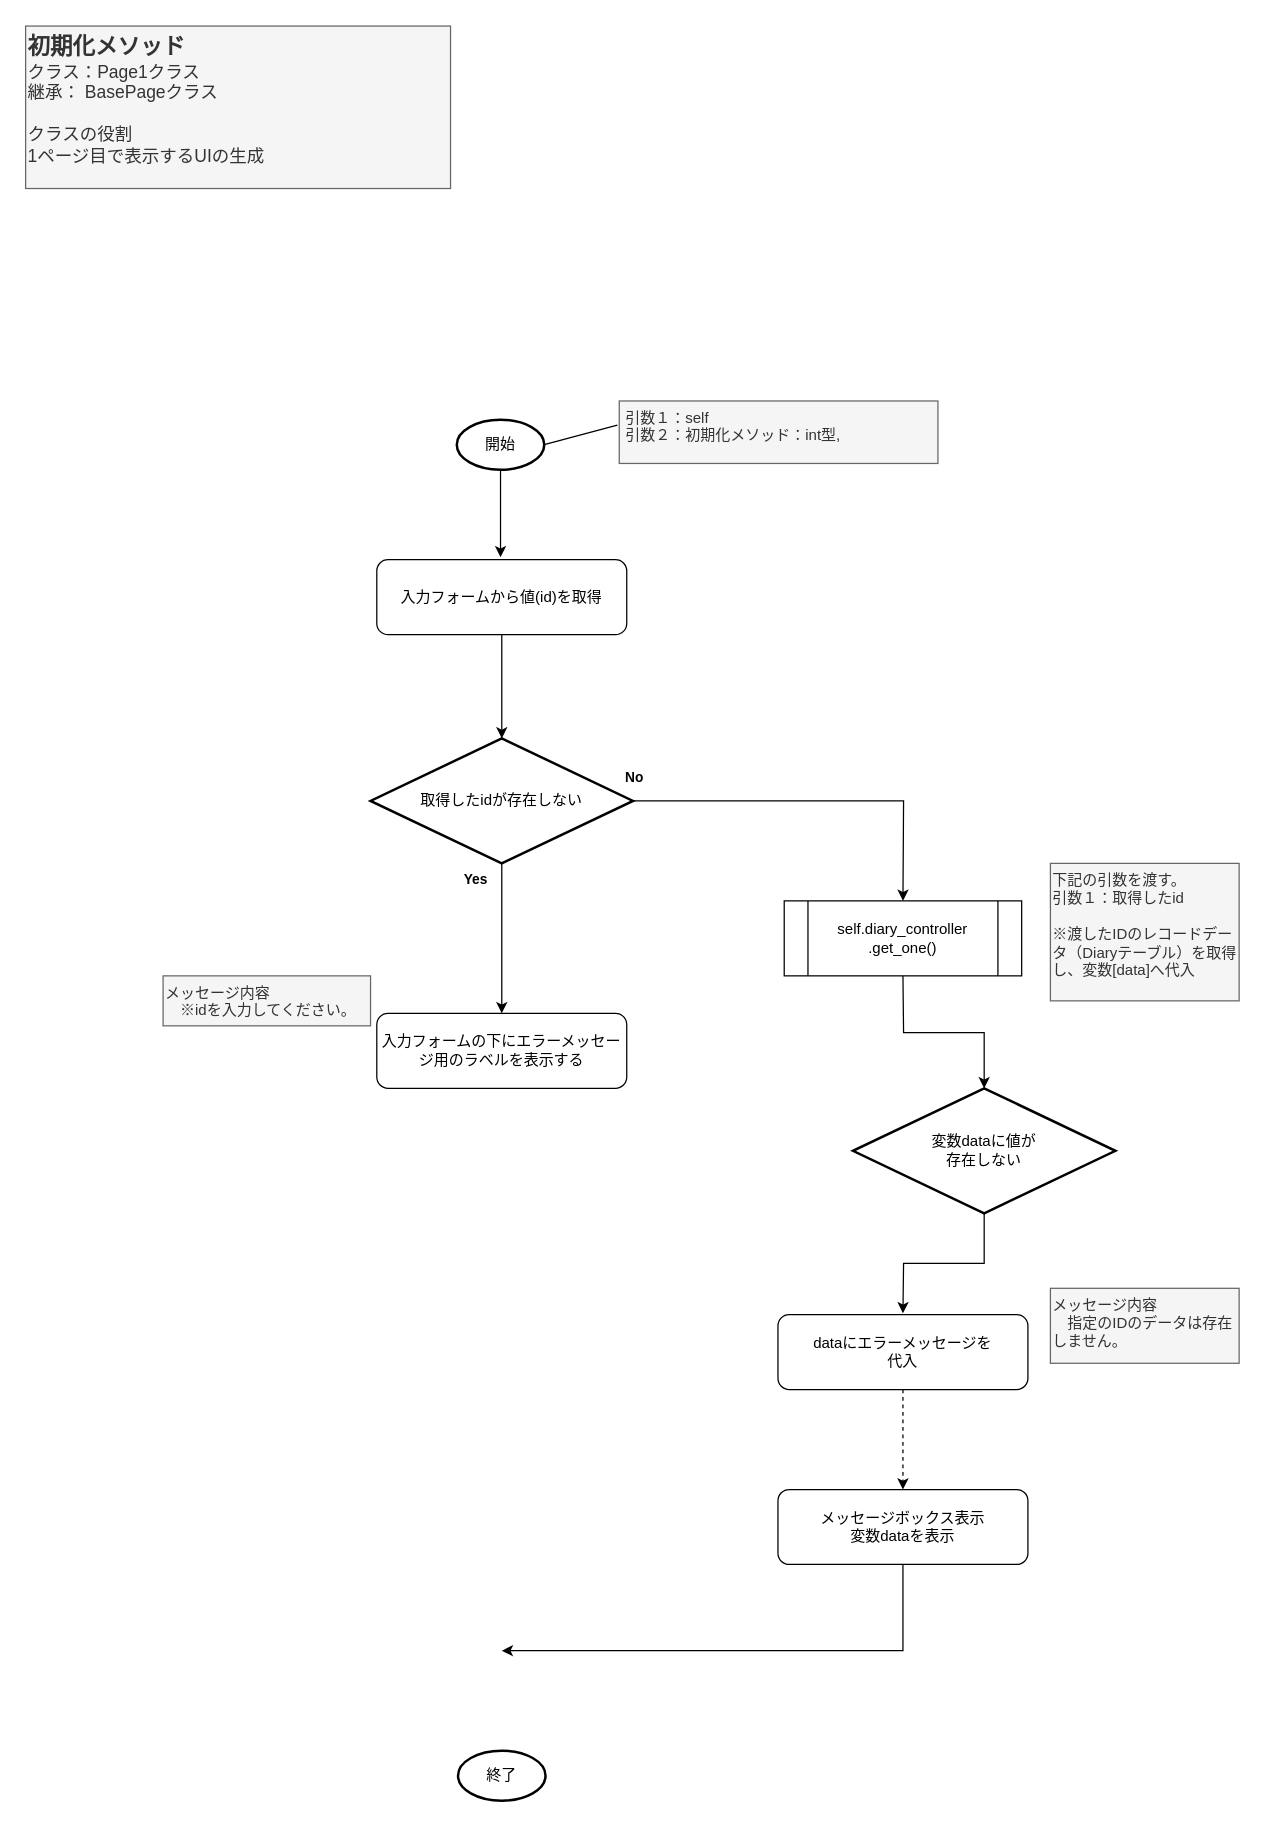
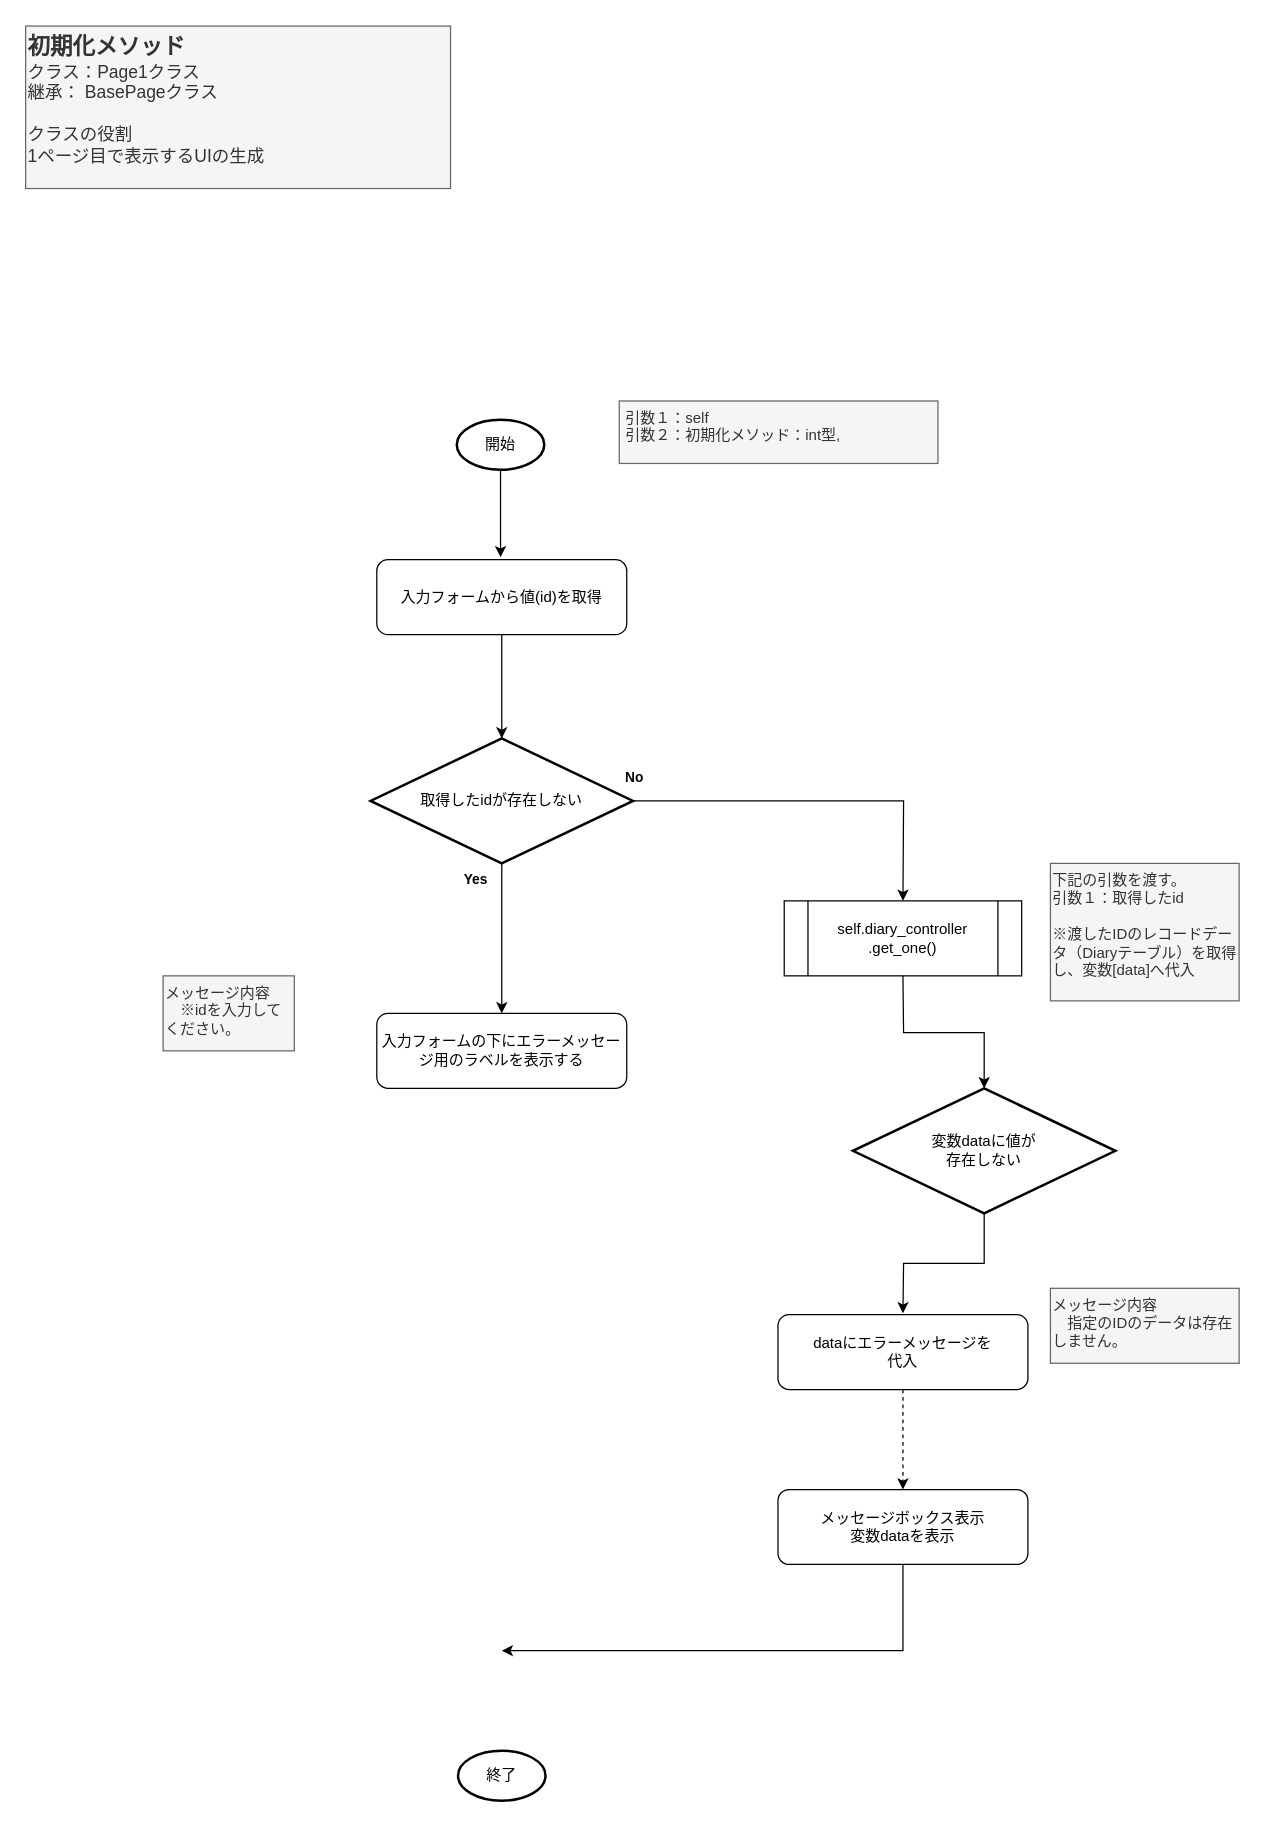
(581, 434) -> none
(267, 1001) -> (229, 1013)
